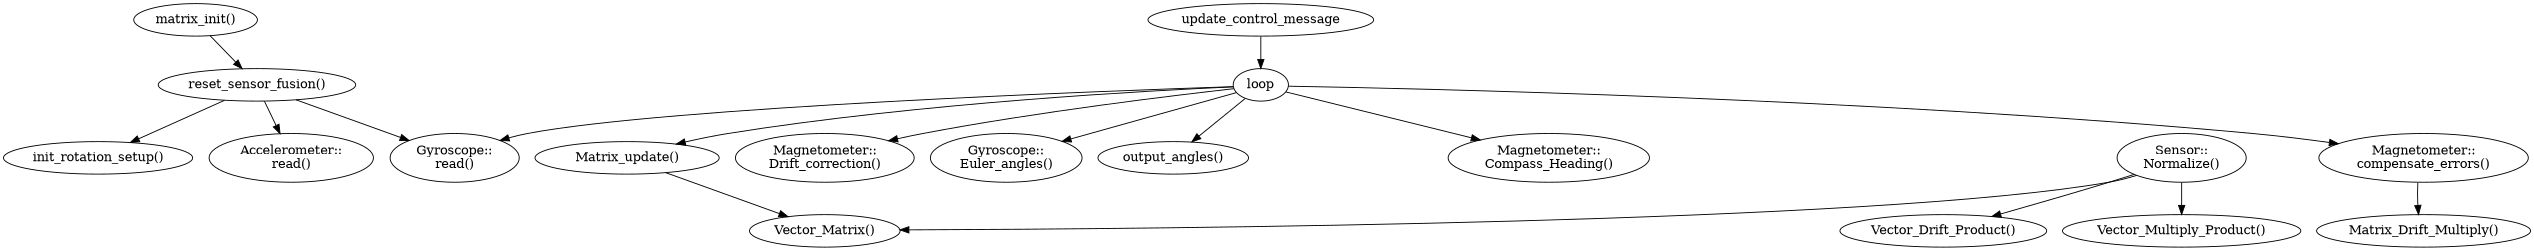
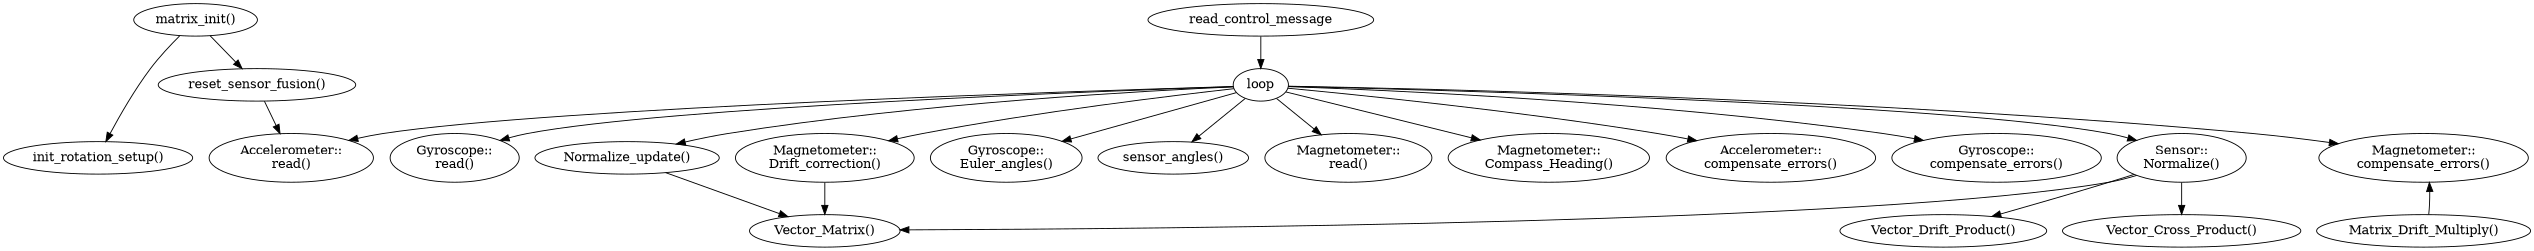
(1261, 20) -> (1261, 20)
none -> (1709, 101)
none -> (729, 106)
(348, 119) -> none
(182, 120) -> (141, 82)
(627, 158) -> (627, 158)
(1173, 158) -> (1173, 158)
none -> (1348, 158)
none -> (1771, 158)
none -> (1997, 158)
none -> (825, 194)
(2418, 194) -> (2430, 203)
(2182, 231) -> (2182, 231)
